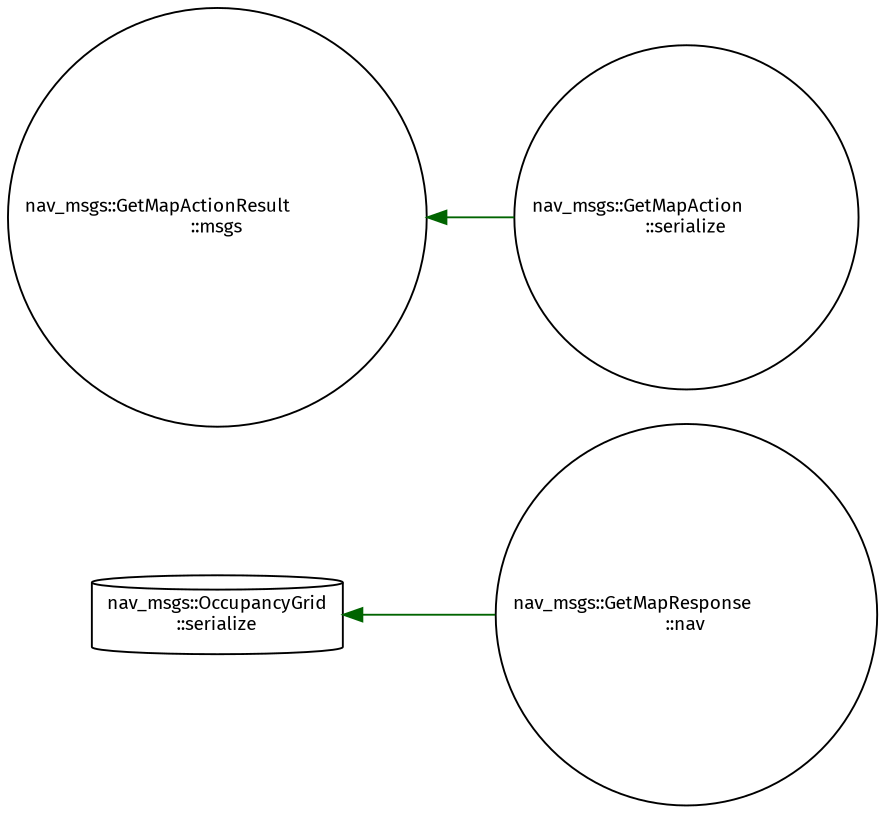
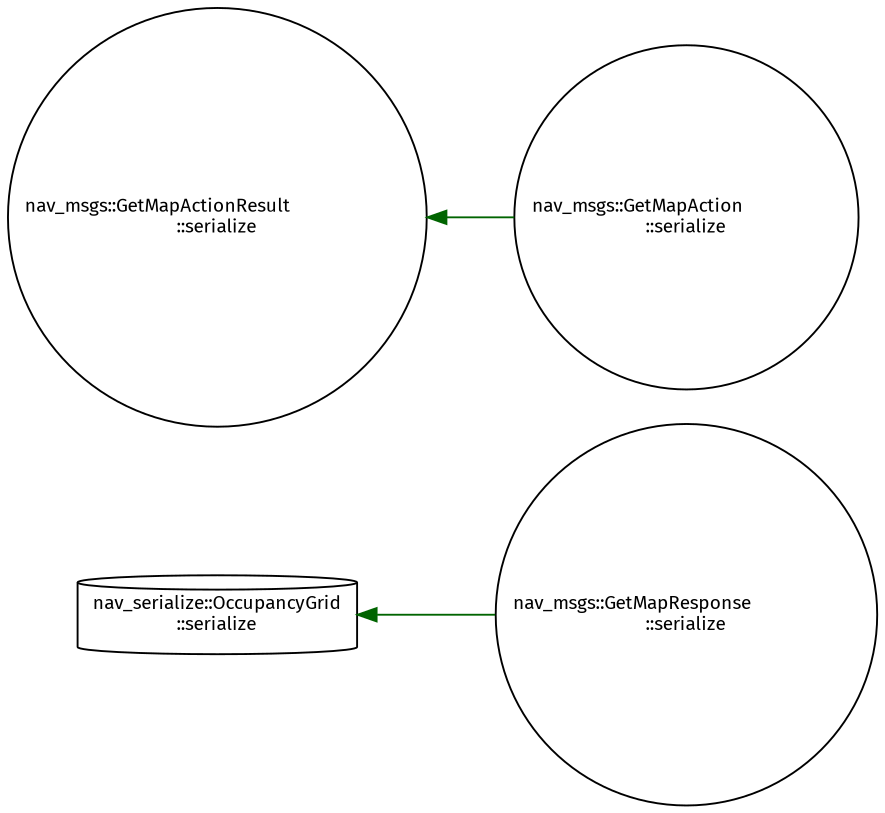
(217, 217) -> (217, 217)
(217, 615) -> (217, 615)
(686, 615) -> (686, 615)
